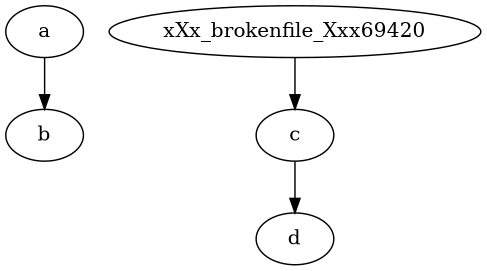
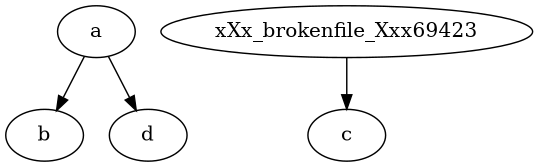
(295, 32) -> (347, 32)
(295, 180) -> (119, 77)
